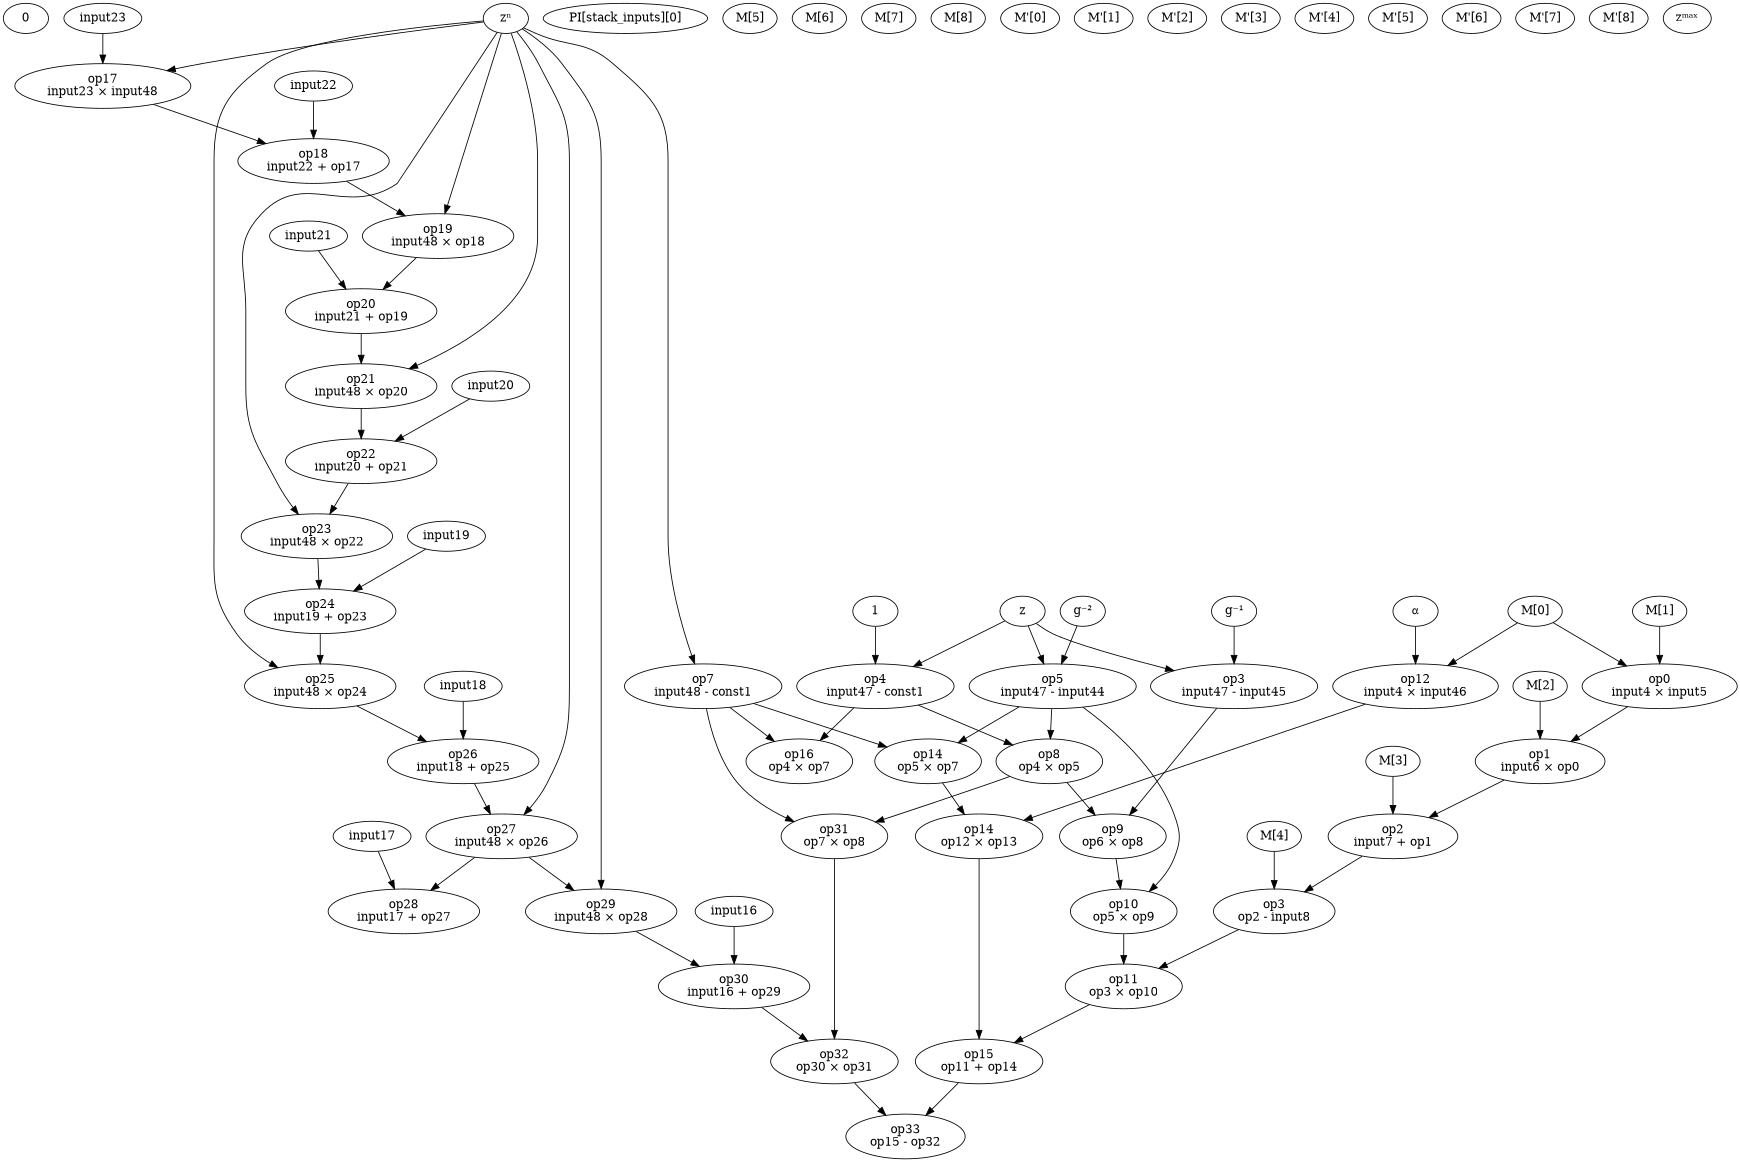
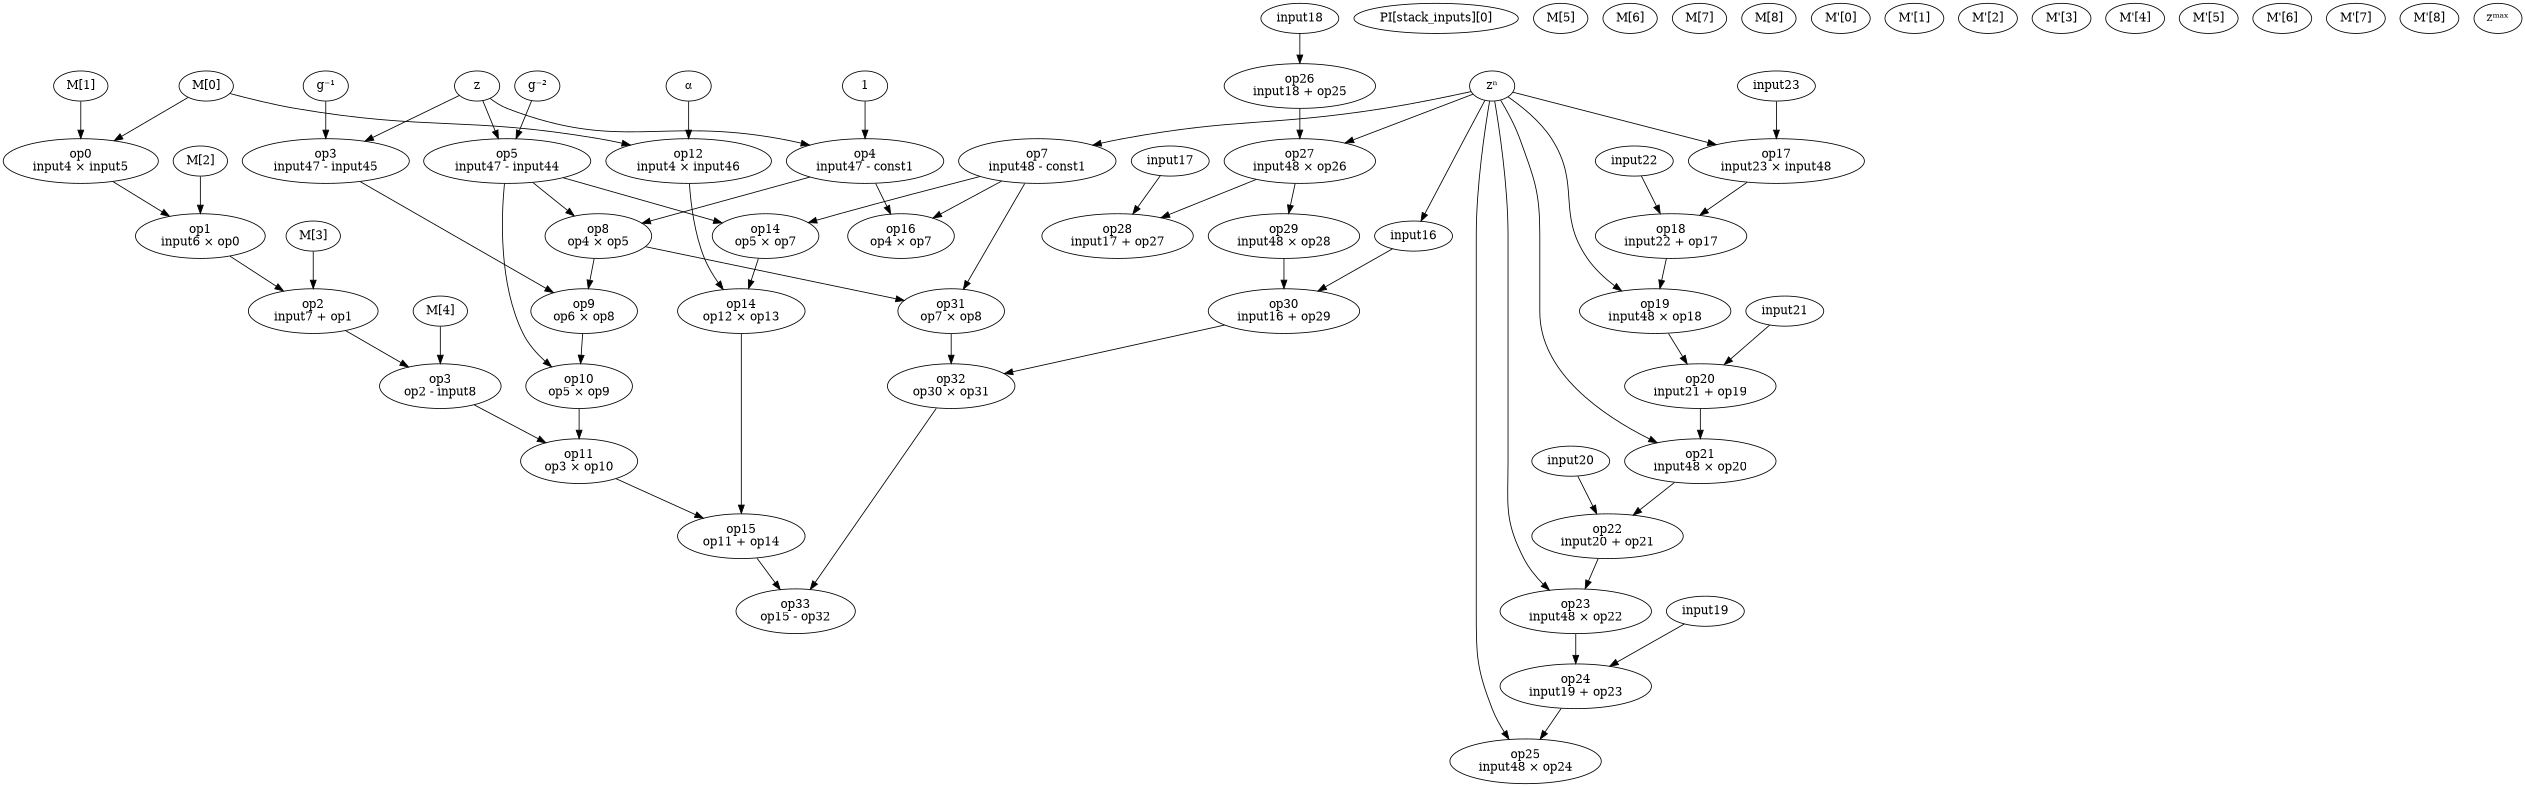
(26, 18) -> none
(601, 440) -> (1455, 157)
(388, 722) -> none
